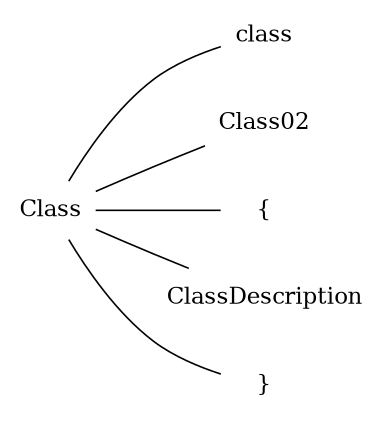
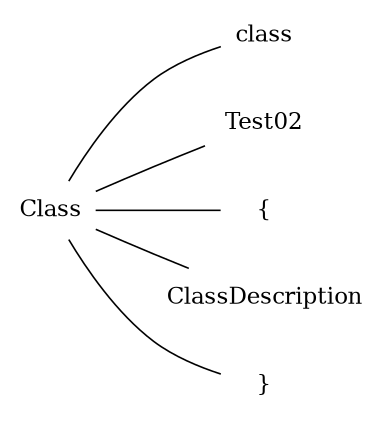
(265, 123) -> (265, 123)
